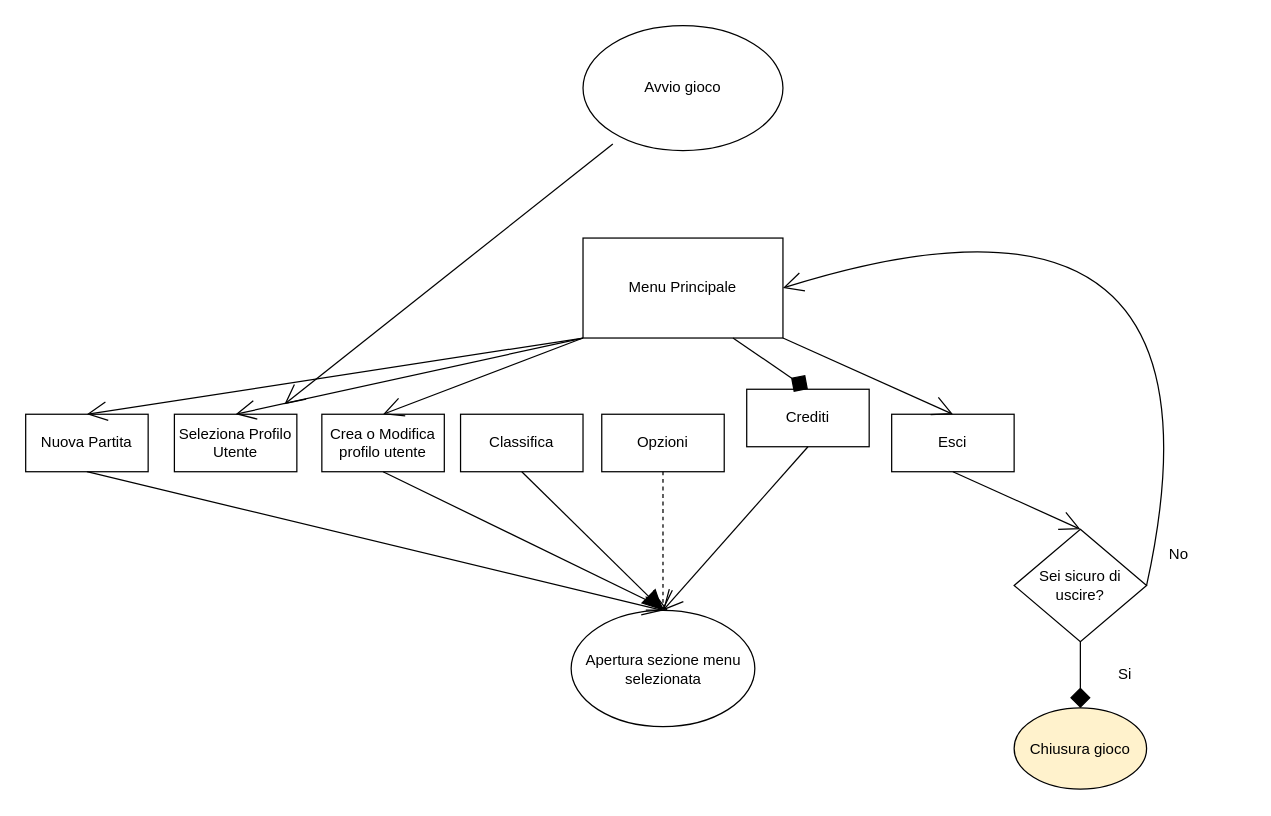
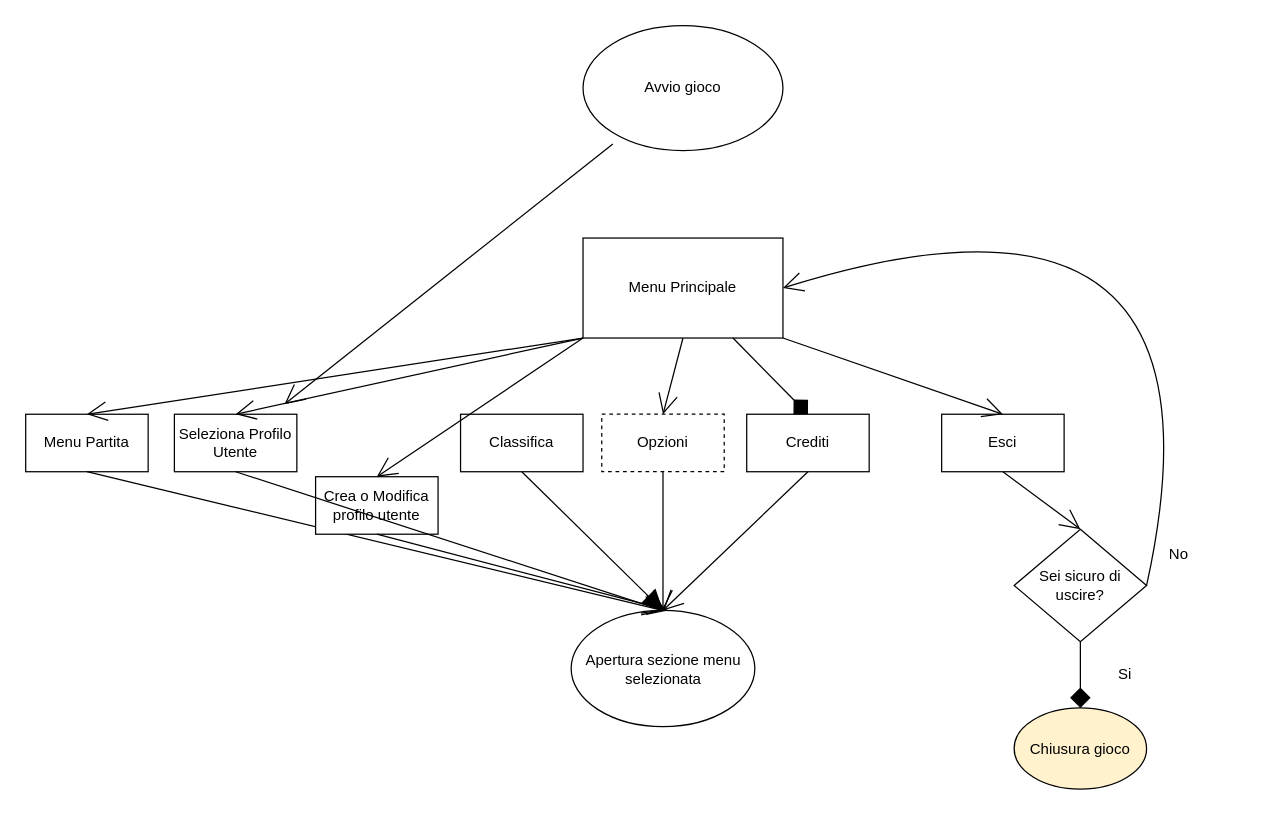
none -> (673, 375)
(808, 418) -> (808, 443)
(87, 443) -> (87, 443)
(383, 443) -> (377, 506)
(663, 443) -> (663, 443)
(953, 443) -> (1003, 443)
none -> (427, 534)
(663, 540) -> (663, 540)
